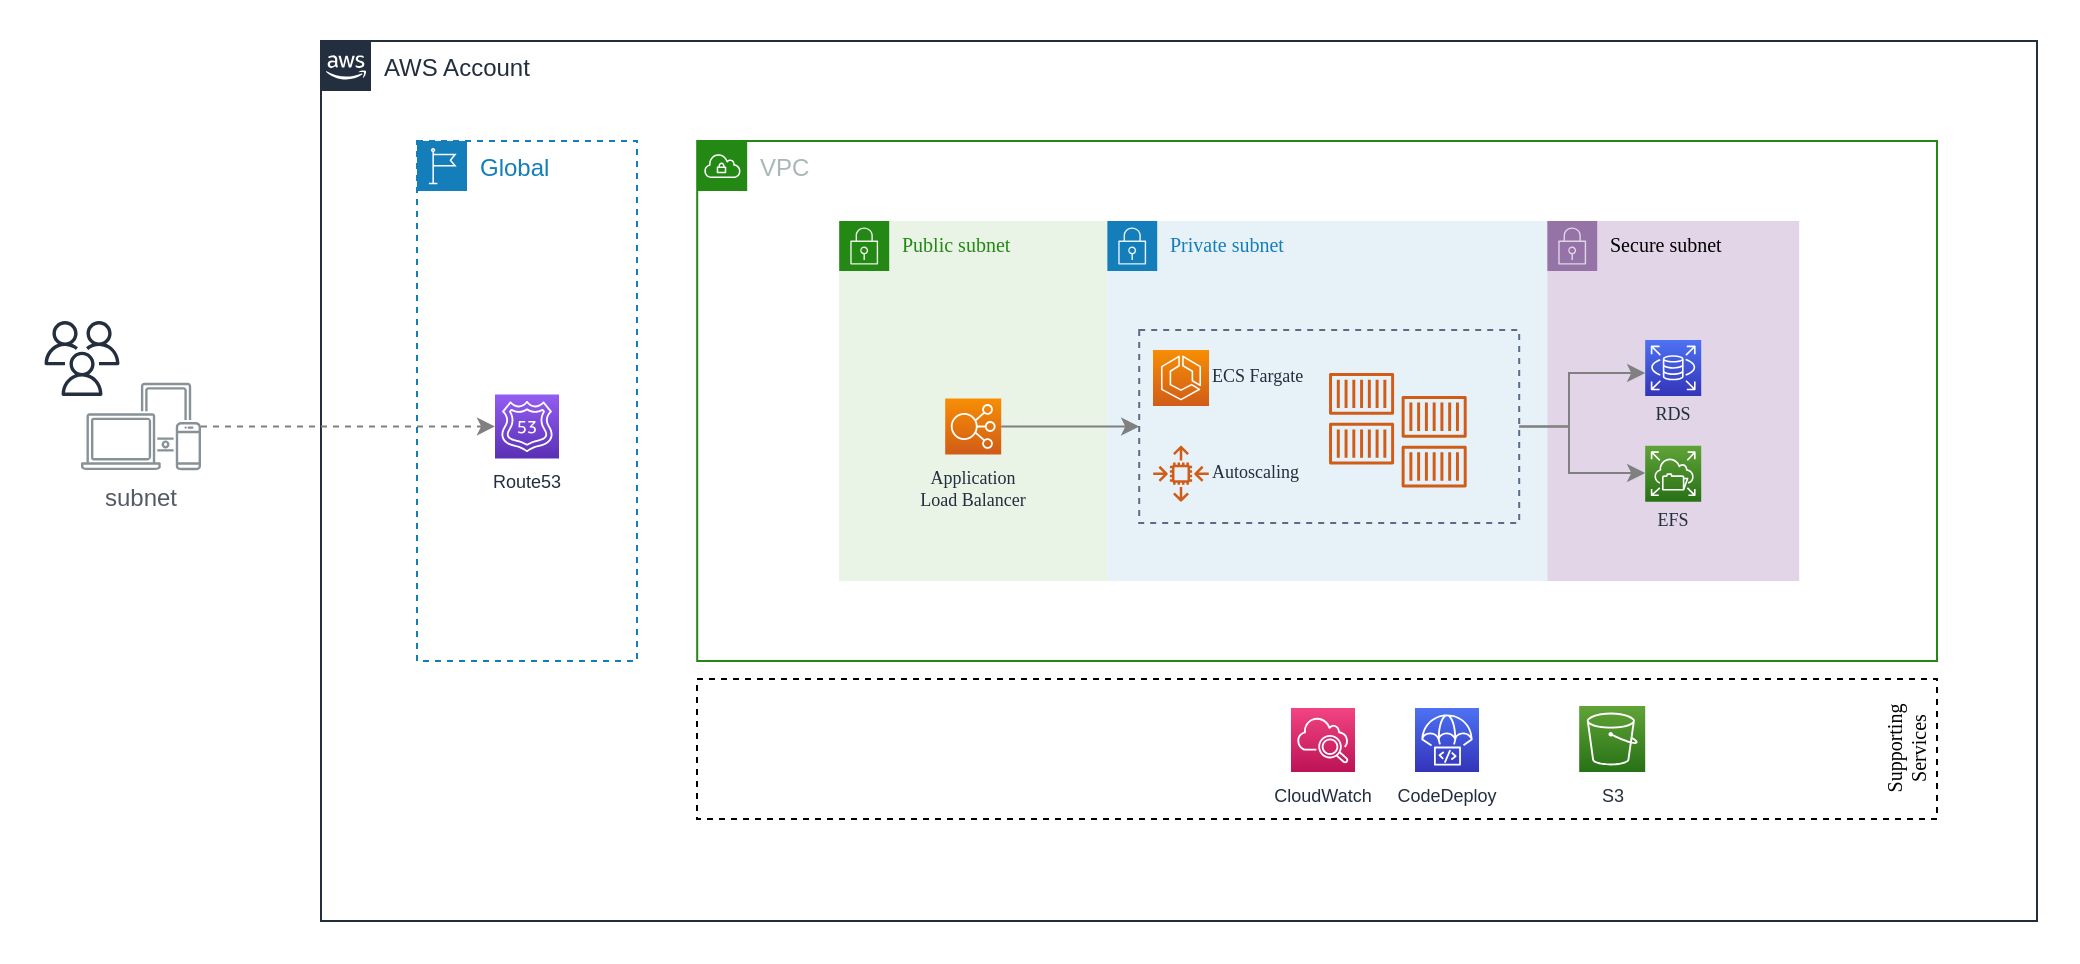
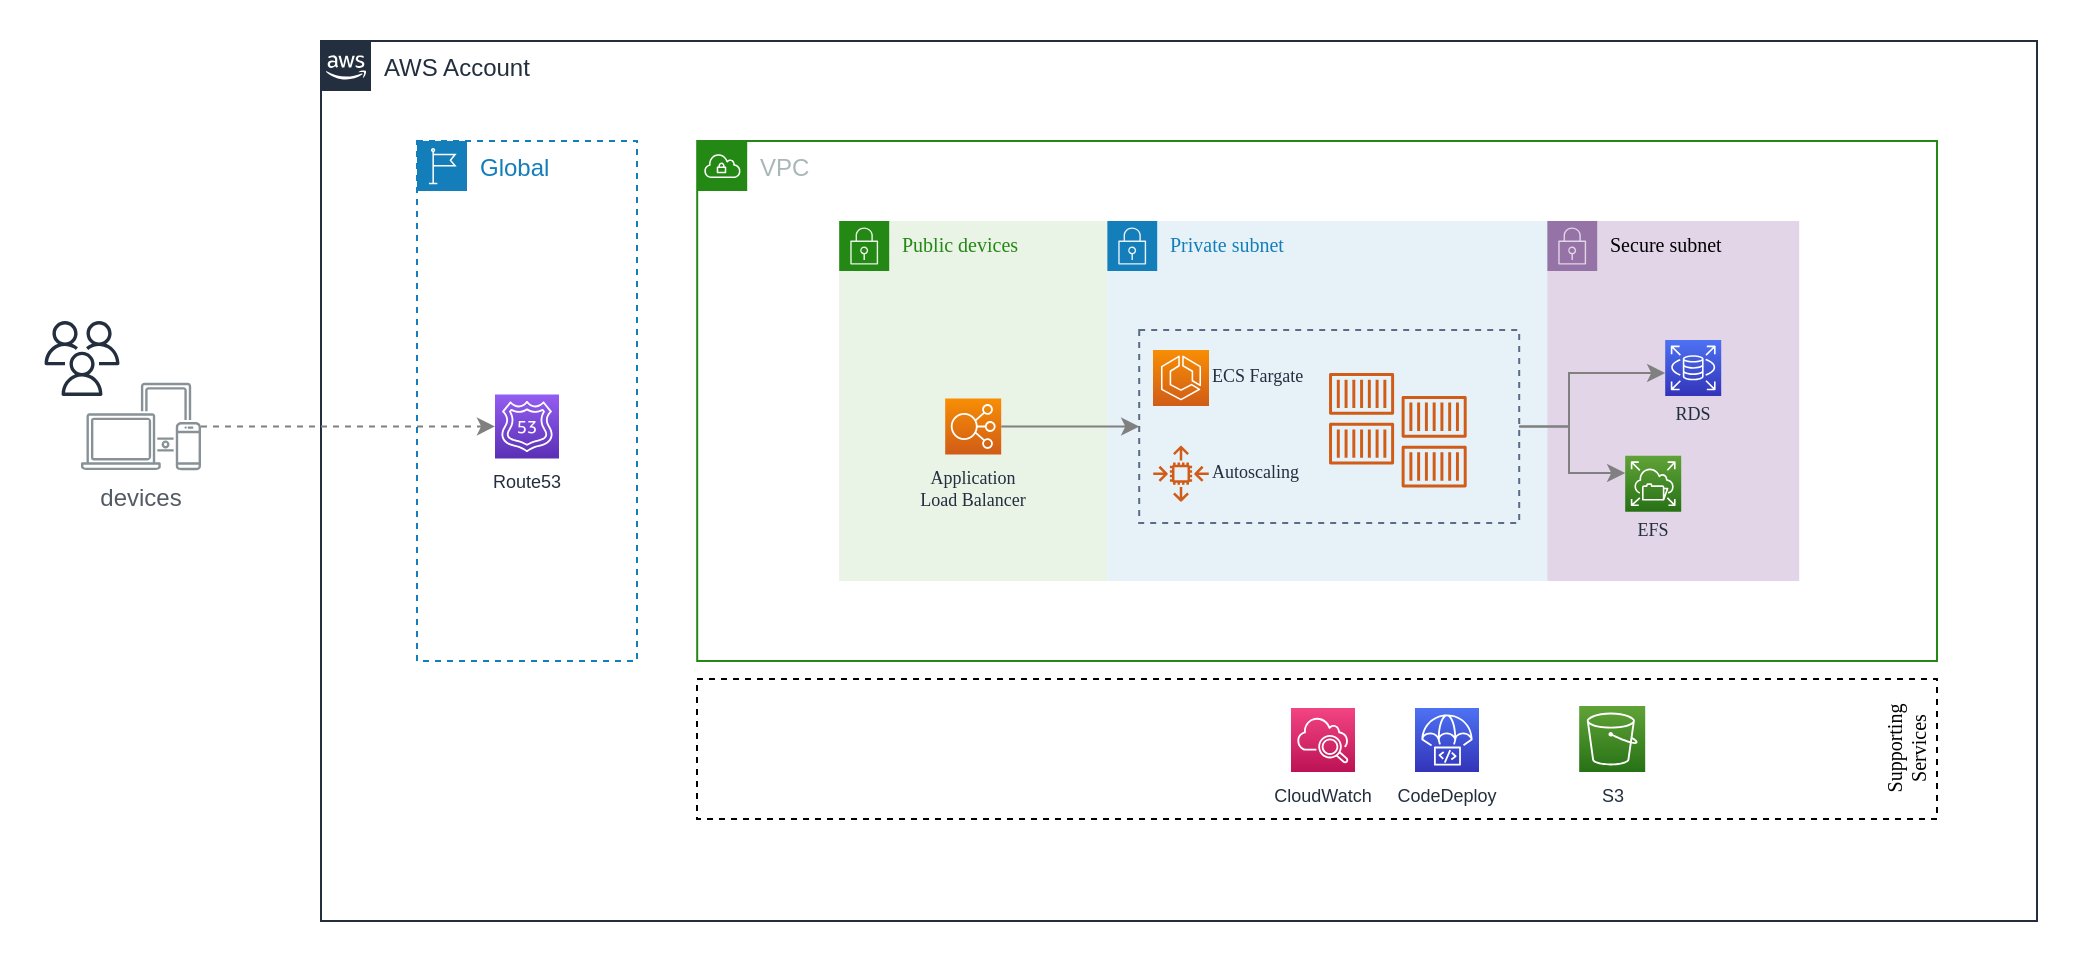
(968, 247) -> (971, 247)
(1673, 368) -> (1693, 368)
(1673, 474) -> (1653, 484)
(142, 499) -> (142, 499)
